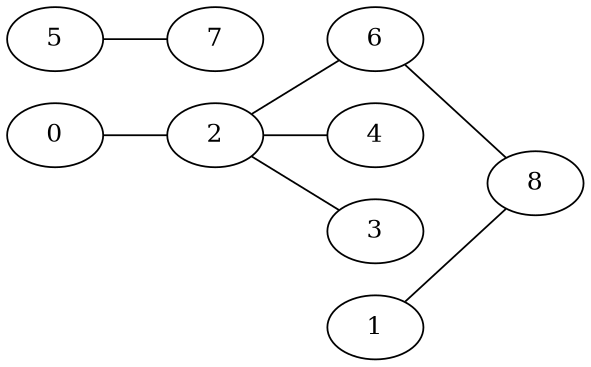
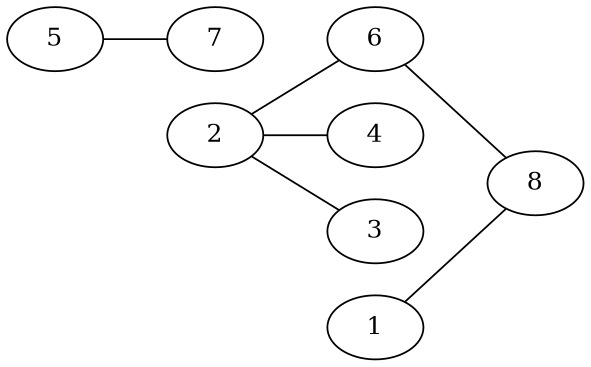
(55, 135) -> none
